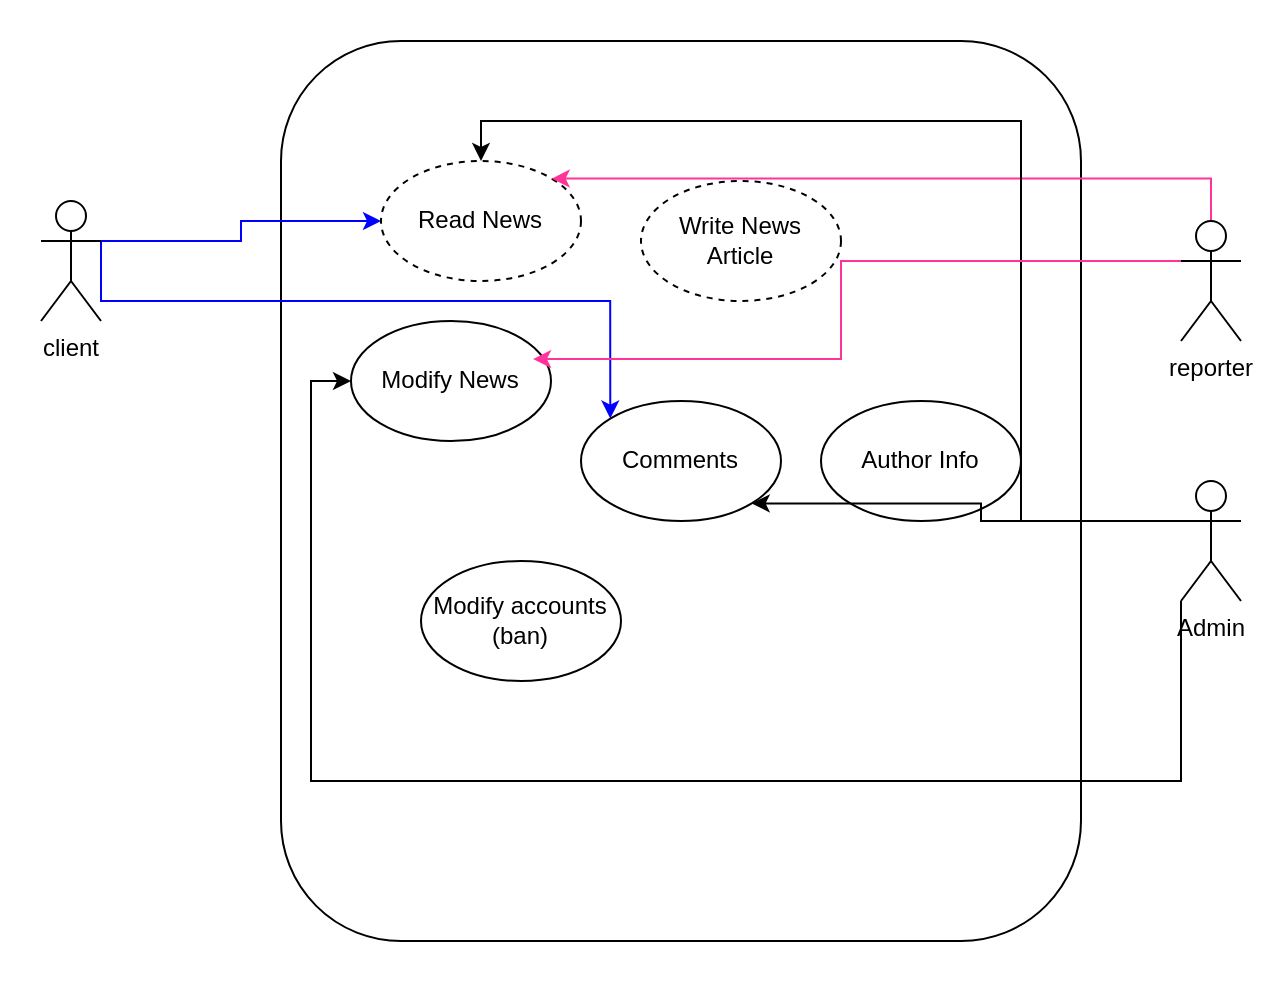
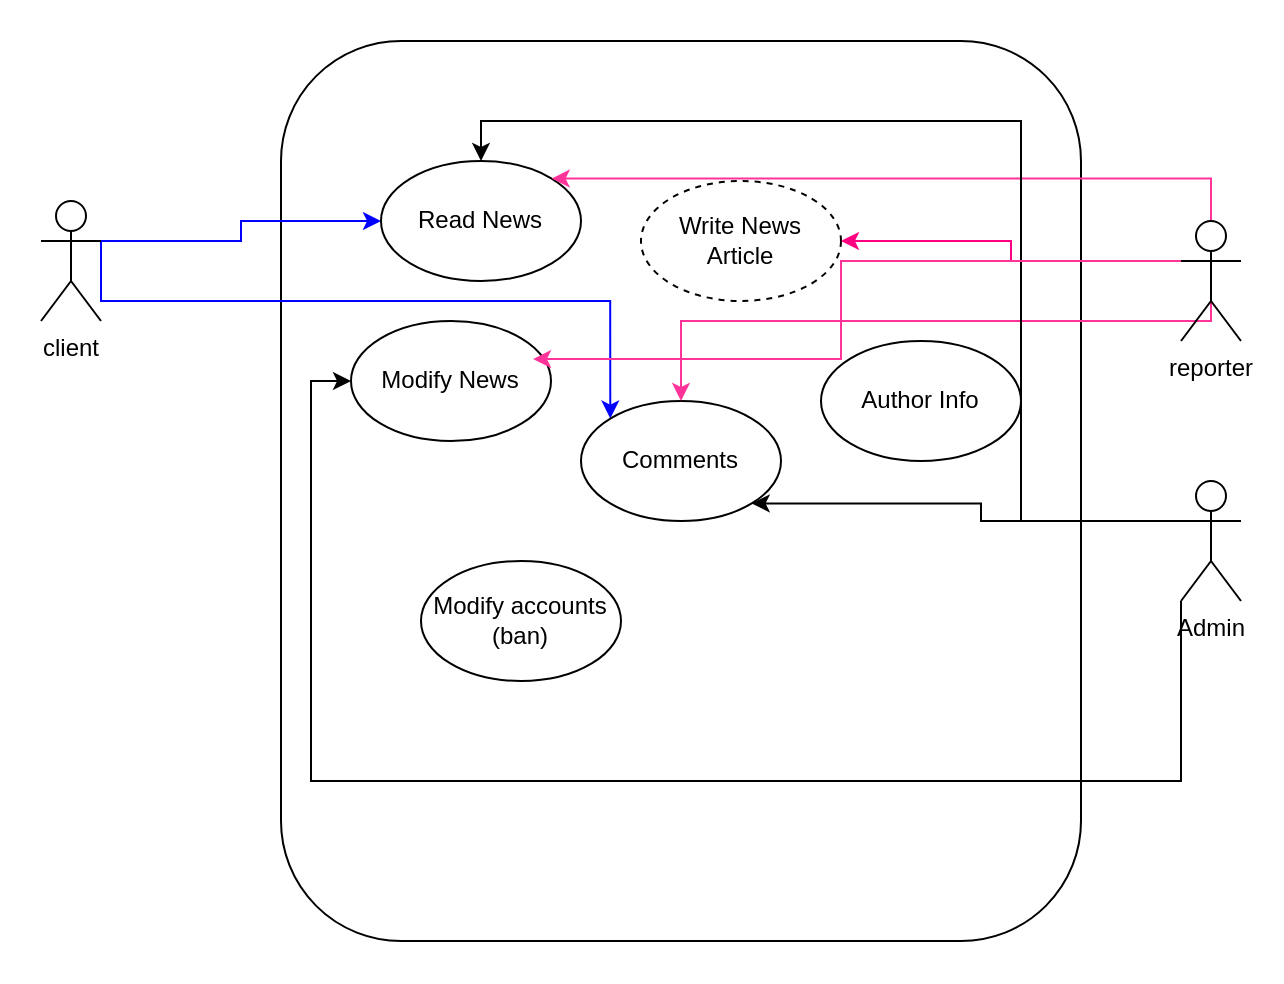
(481, 221) -> (481, 221)
none -> (941, 241)
none -> (903, 321)
(921, 461) -> (921, 401)
